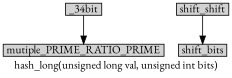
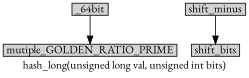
(84, 9) -> (90, 9)
(203, 9) -> (216, 9)
(84, 50) -> (90, 50)
